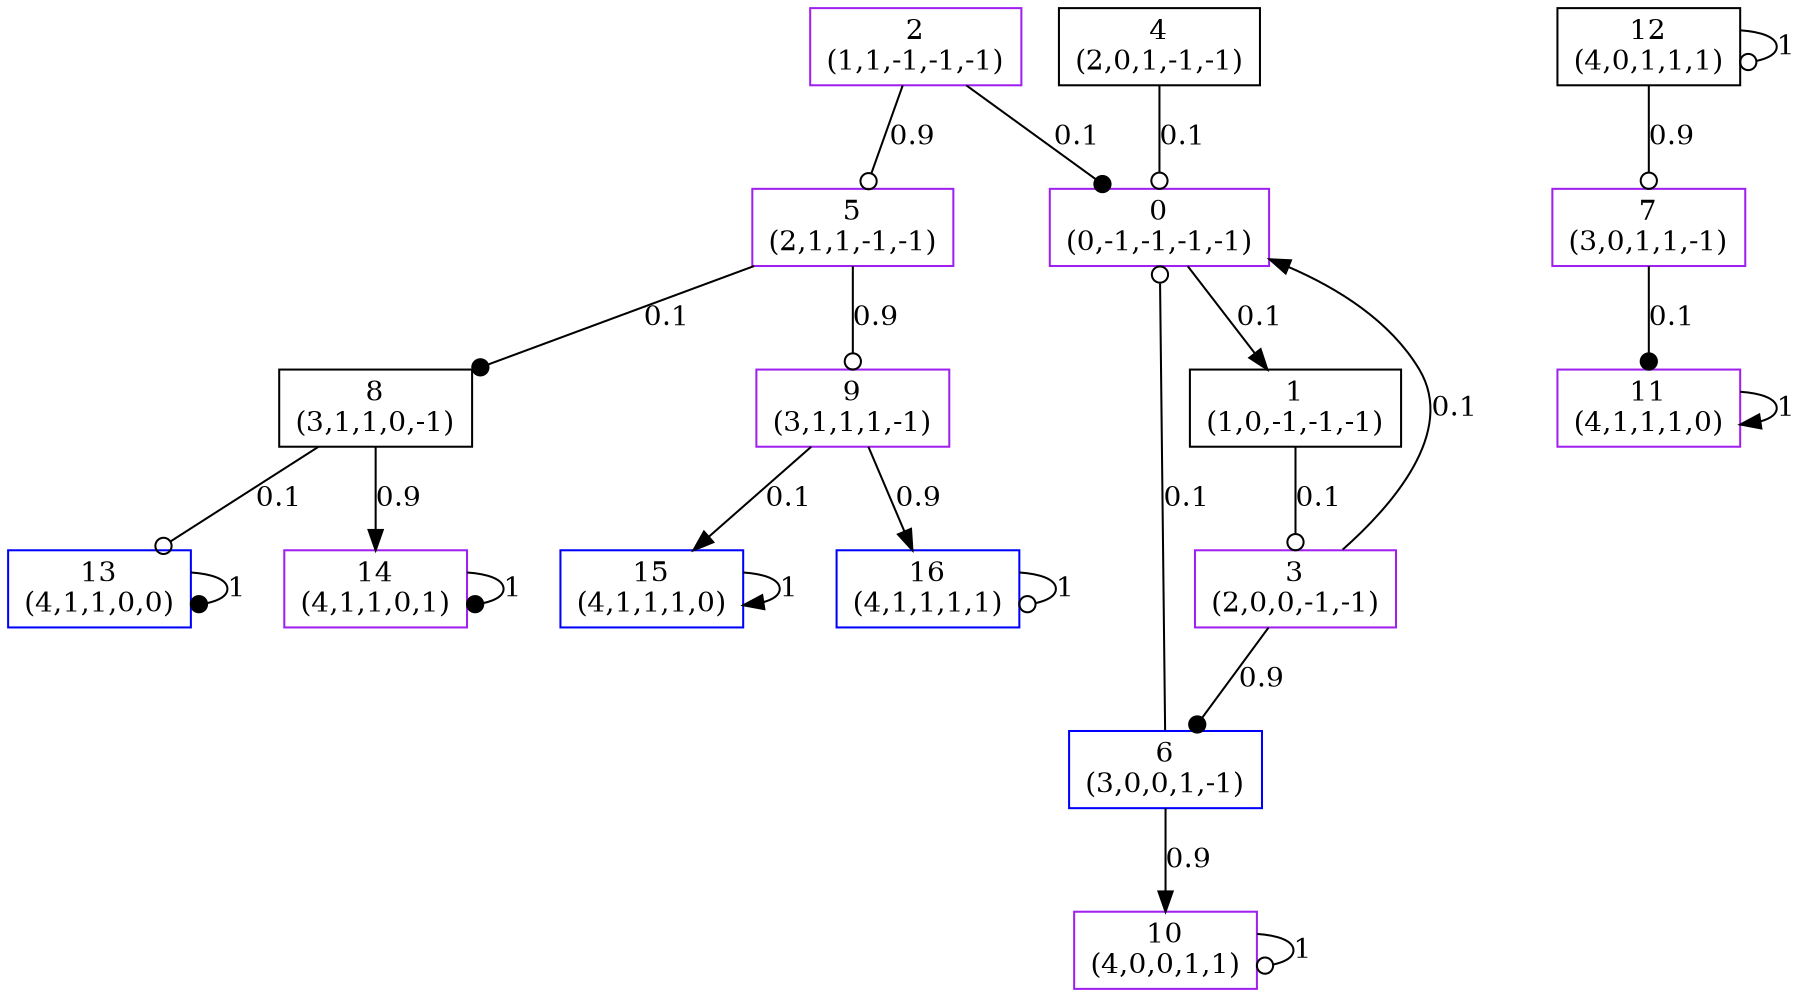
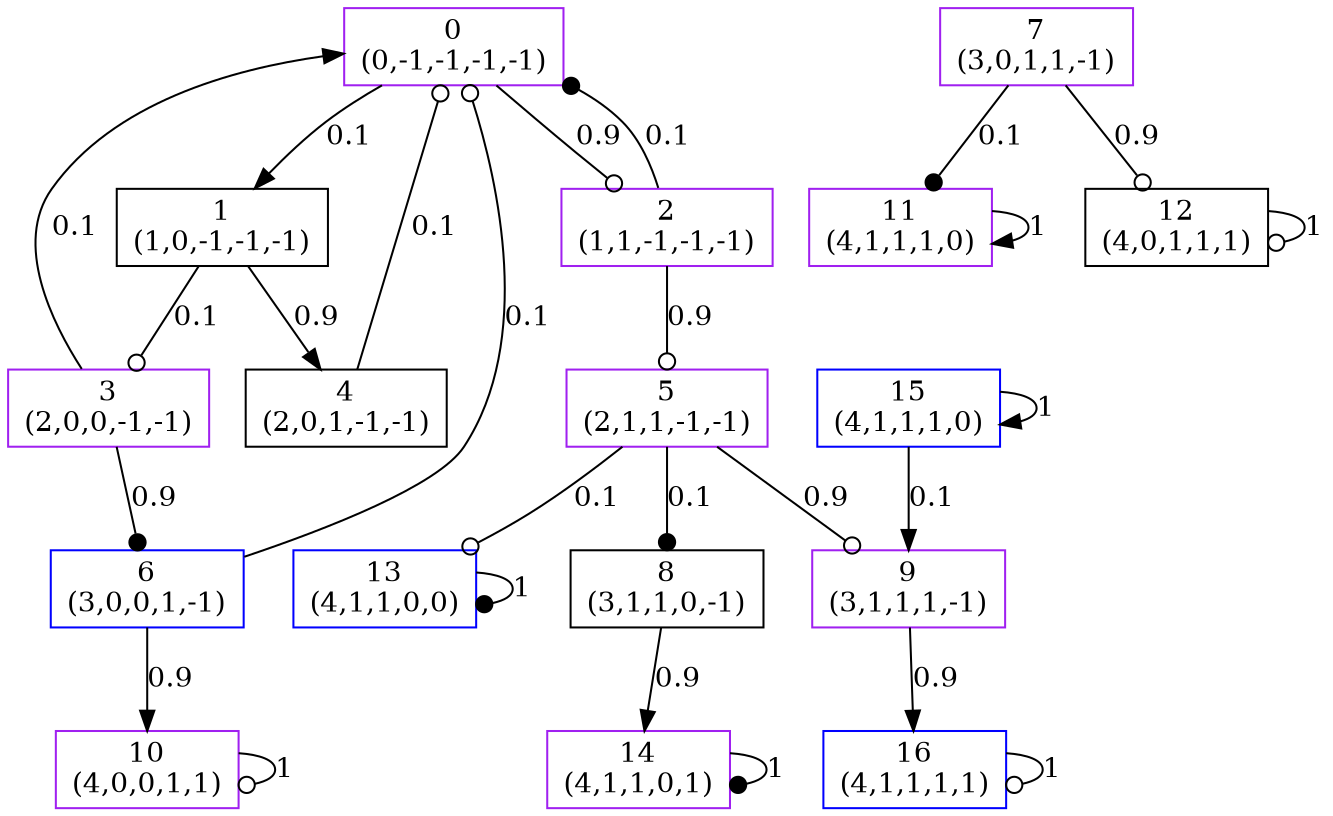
(1649, 129) -> (1101, 130)
none -> (551, 132)
none -> (278, 309)
(760, 492) -> (909, 488)
(244, 494) -> (553, 498)
